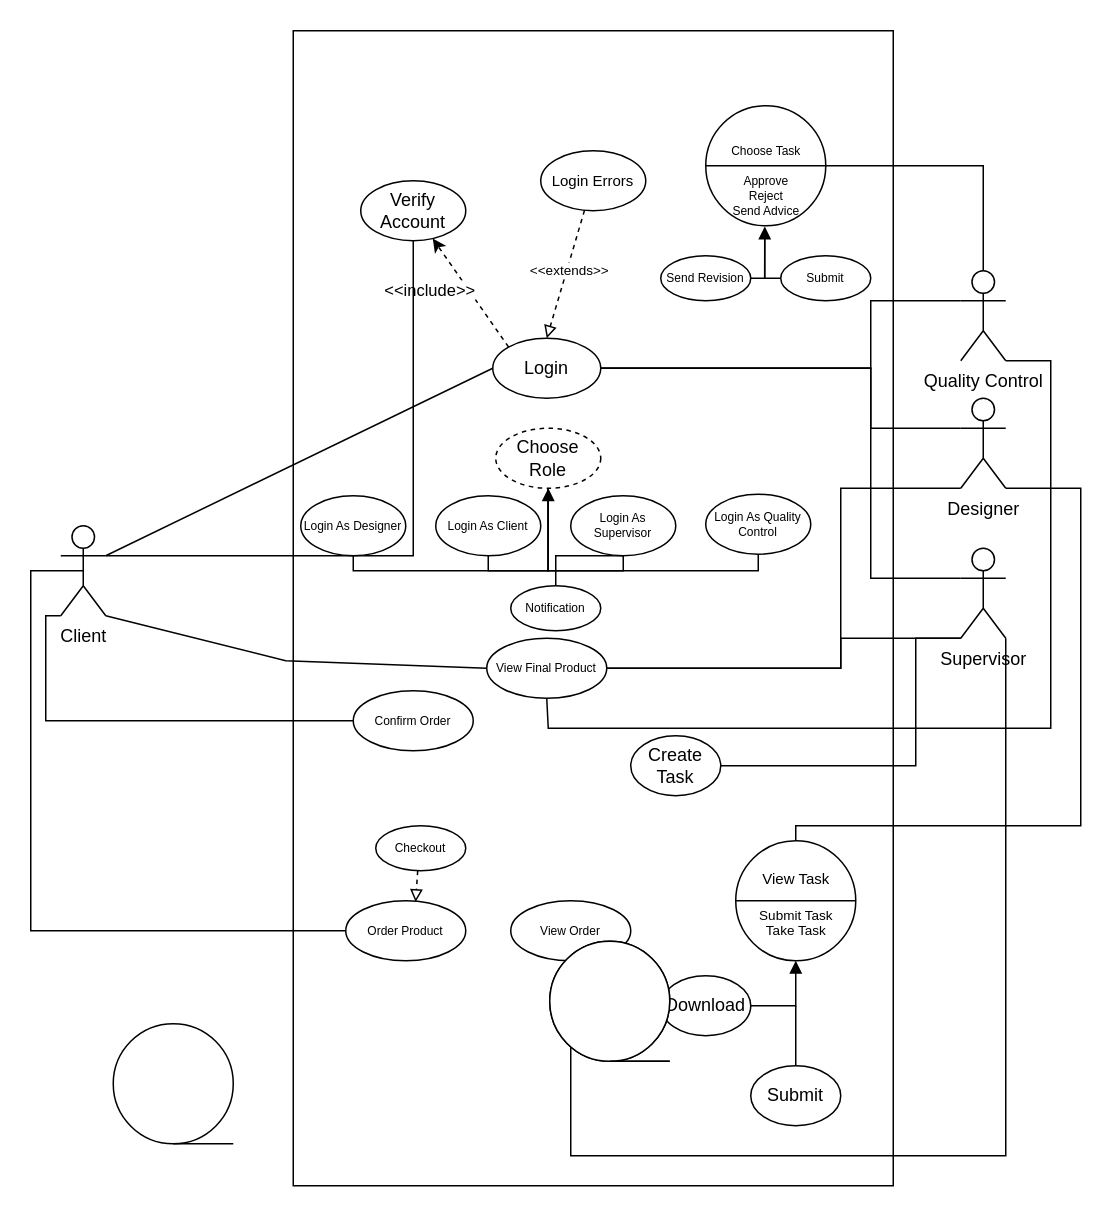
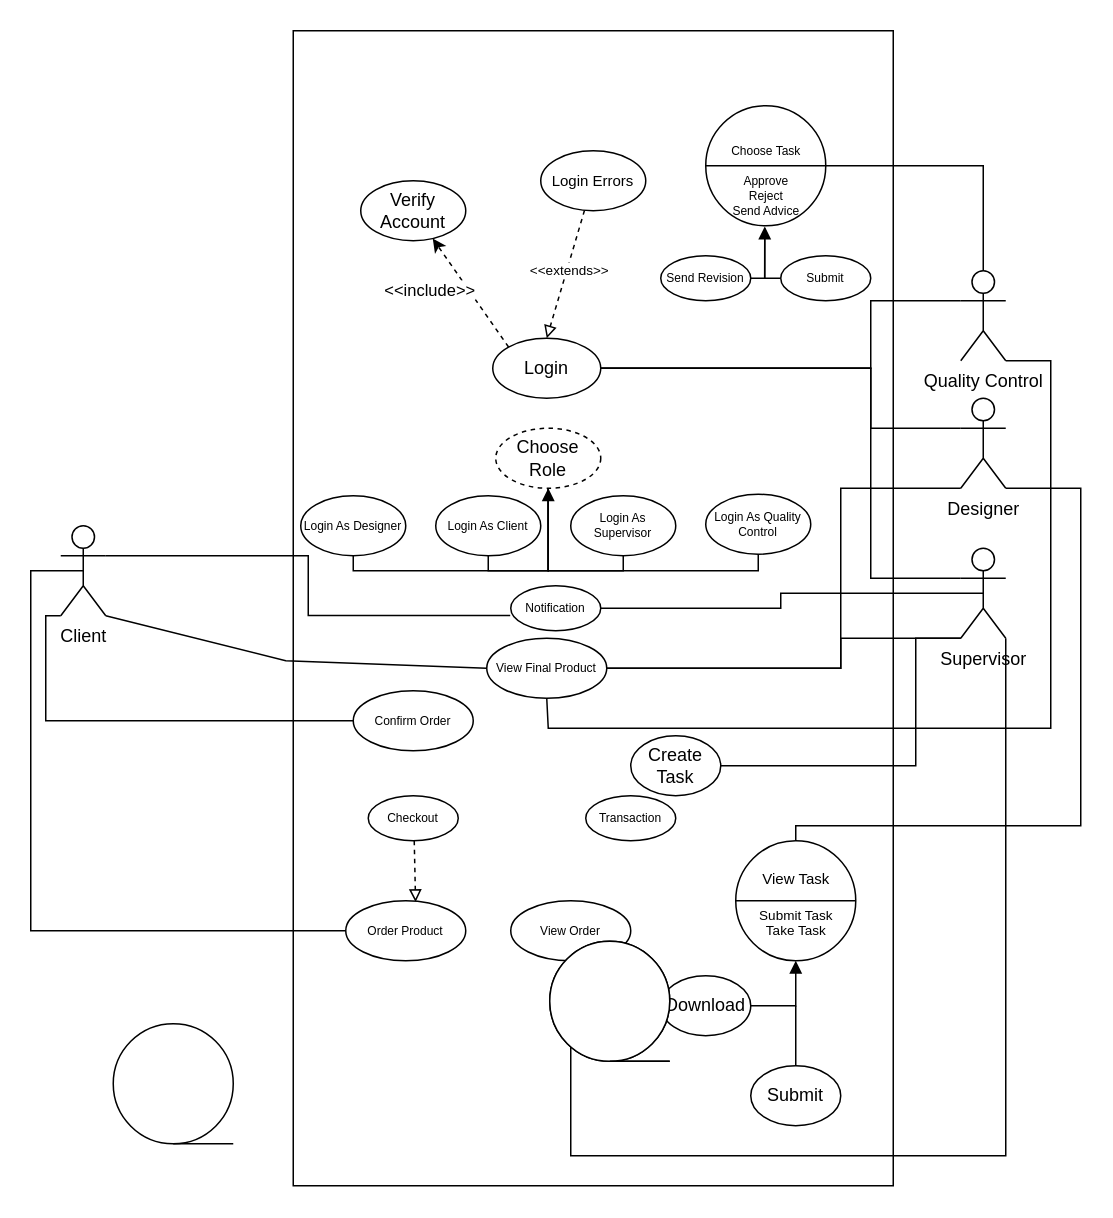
(413, 426) -> (378, 616)
(302, 461) -> none
(572, 556) -> (783, 593)
none -> (631, 818)
(421, 848) -> (413, 818)
